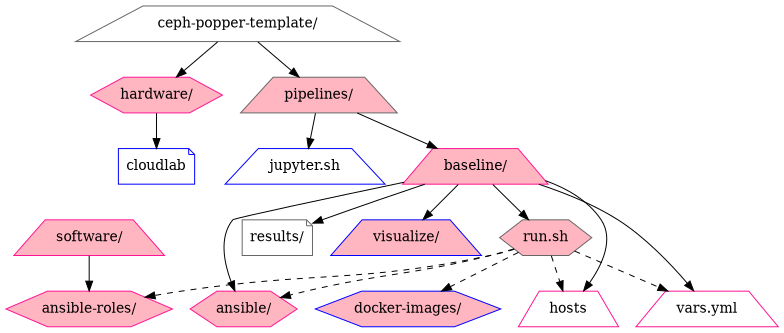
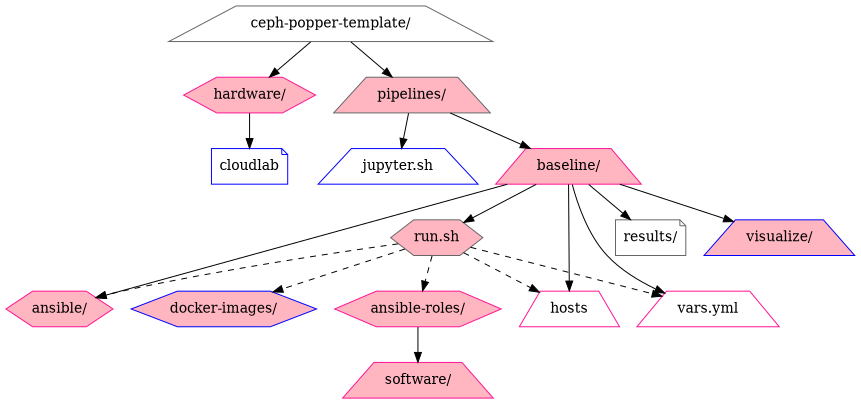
(89, 268) -> (418, 340)
